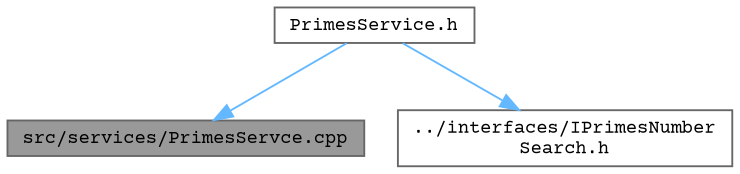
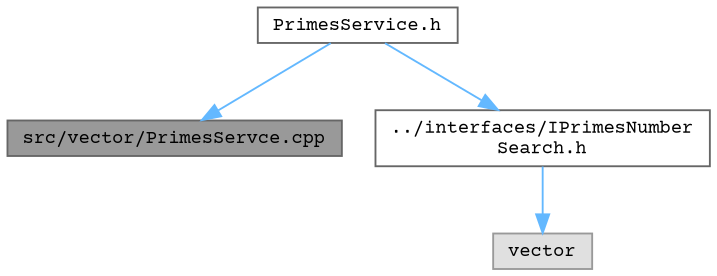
(186, 138) -> (175, 138)
none -> (543, 251)
